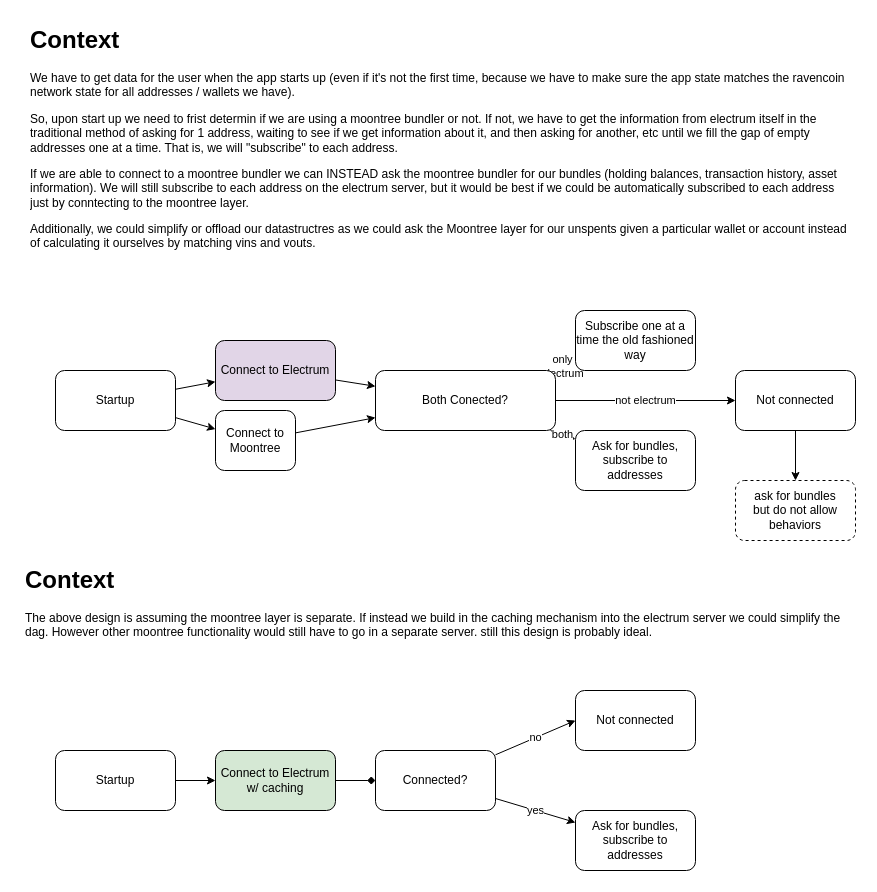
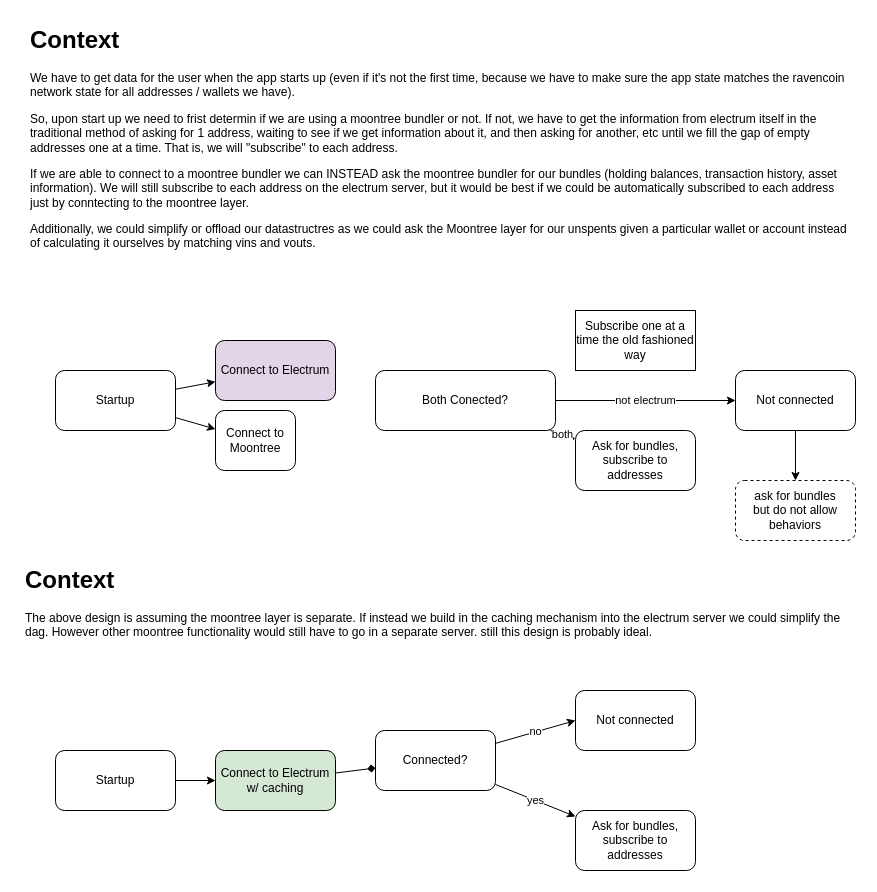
(636, 341) -> (636, 341)
(552, 370) -> none
(352, 383) -> none
(332, 426) -> none
(436, 781) -> (436, 761)
